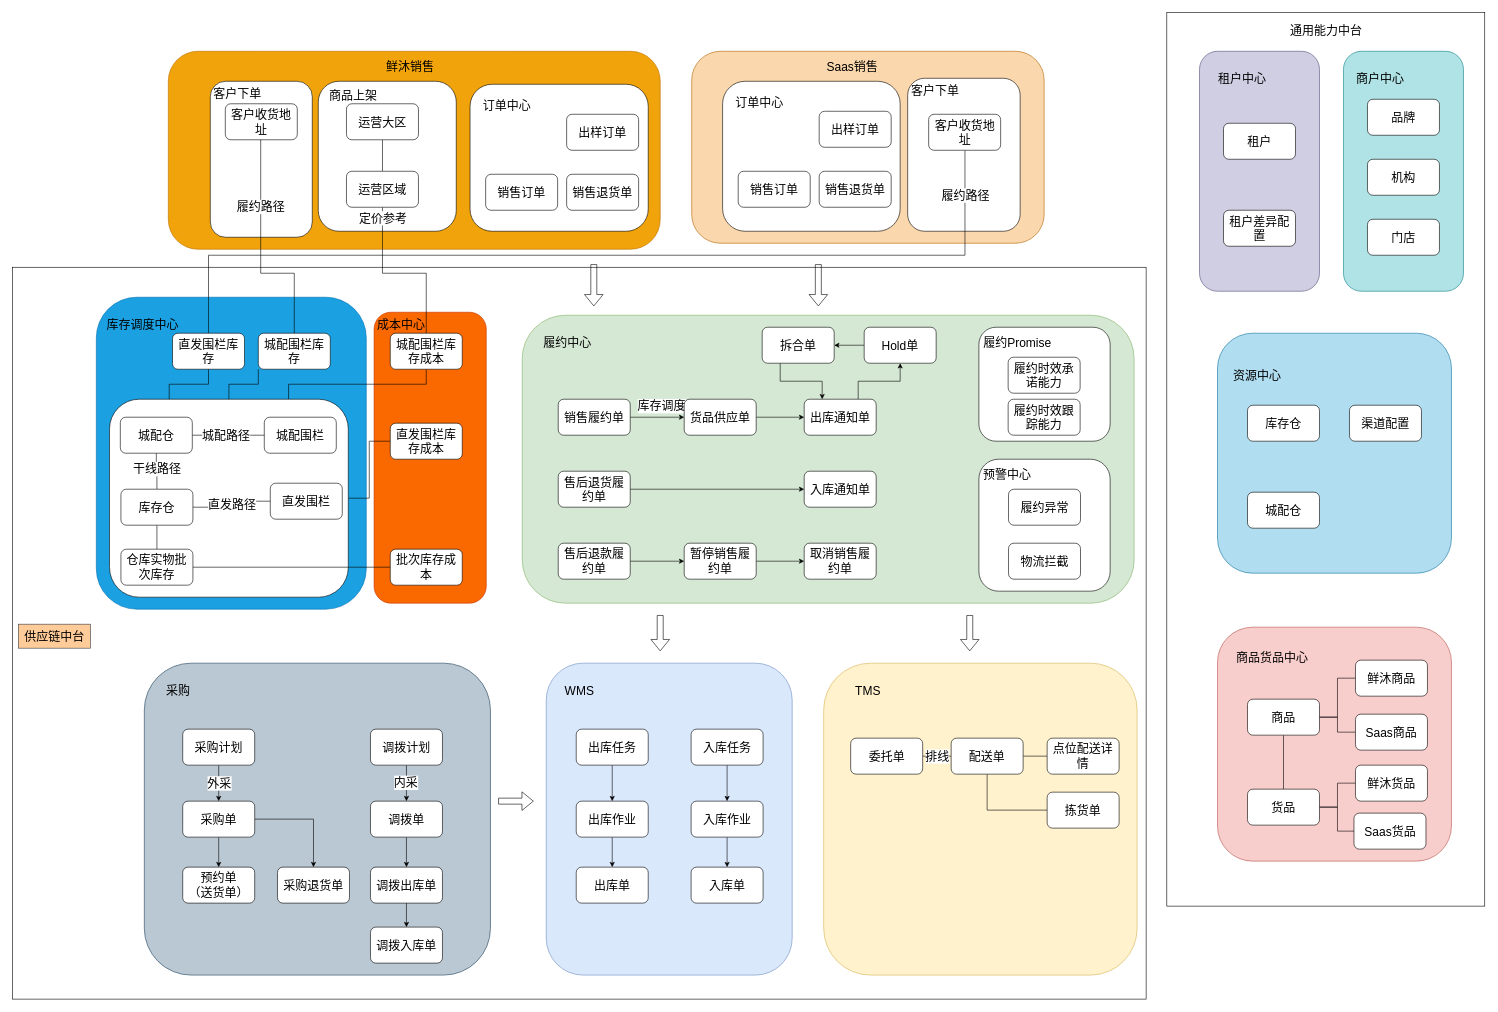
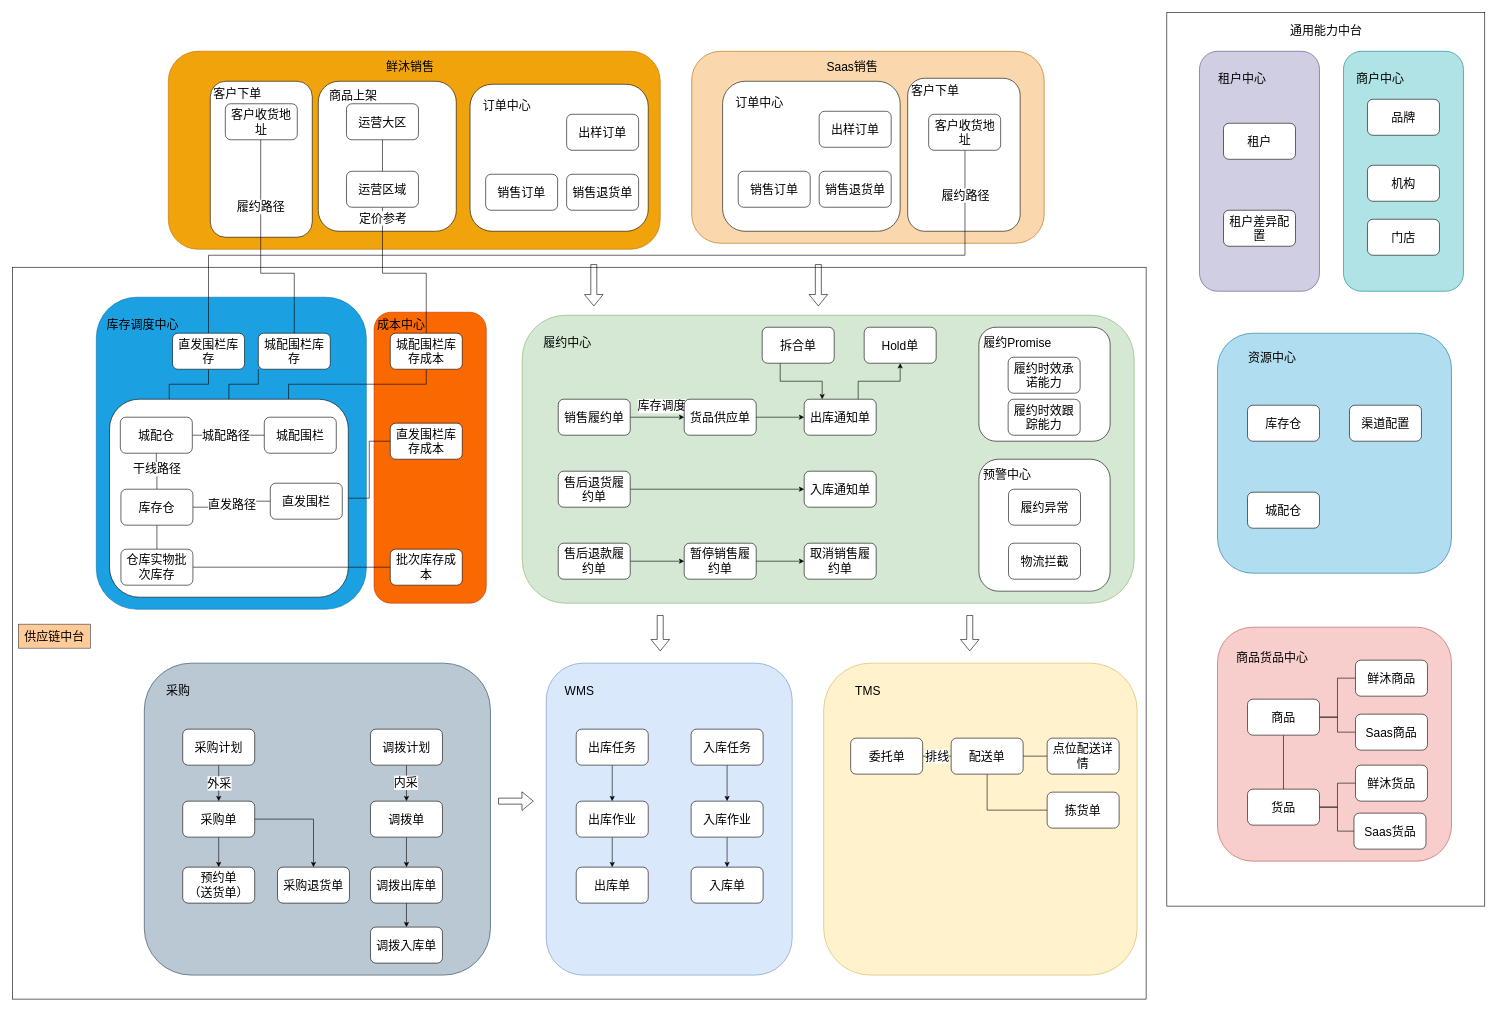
(1404, 177) -> (1404, 183)
(839, 345) -> none
(1257, 375) -> (1272, 357)
